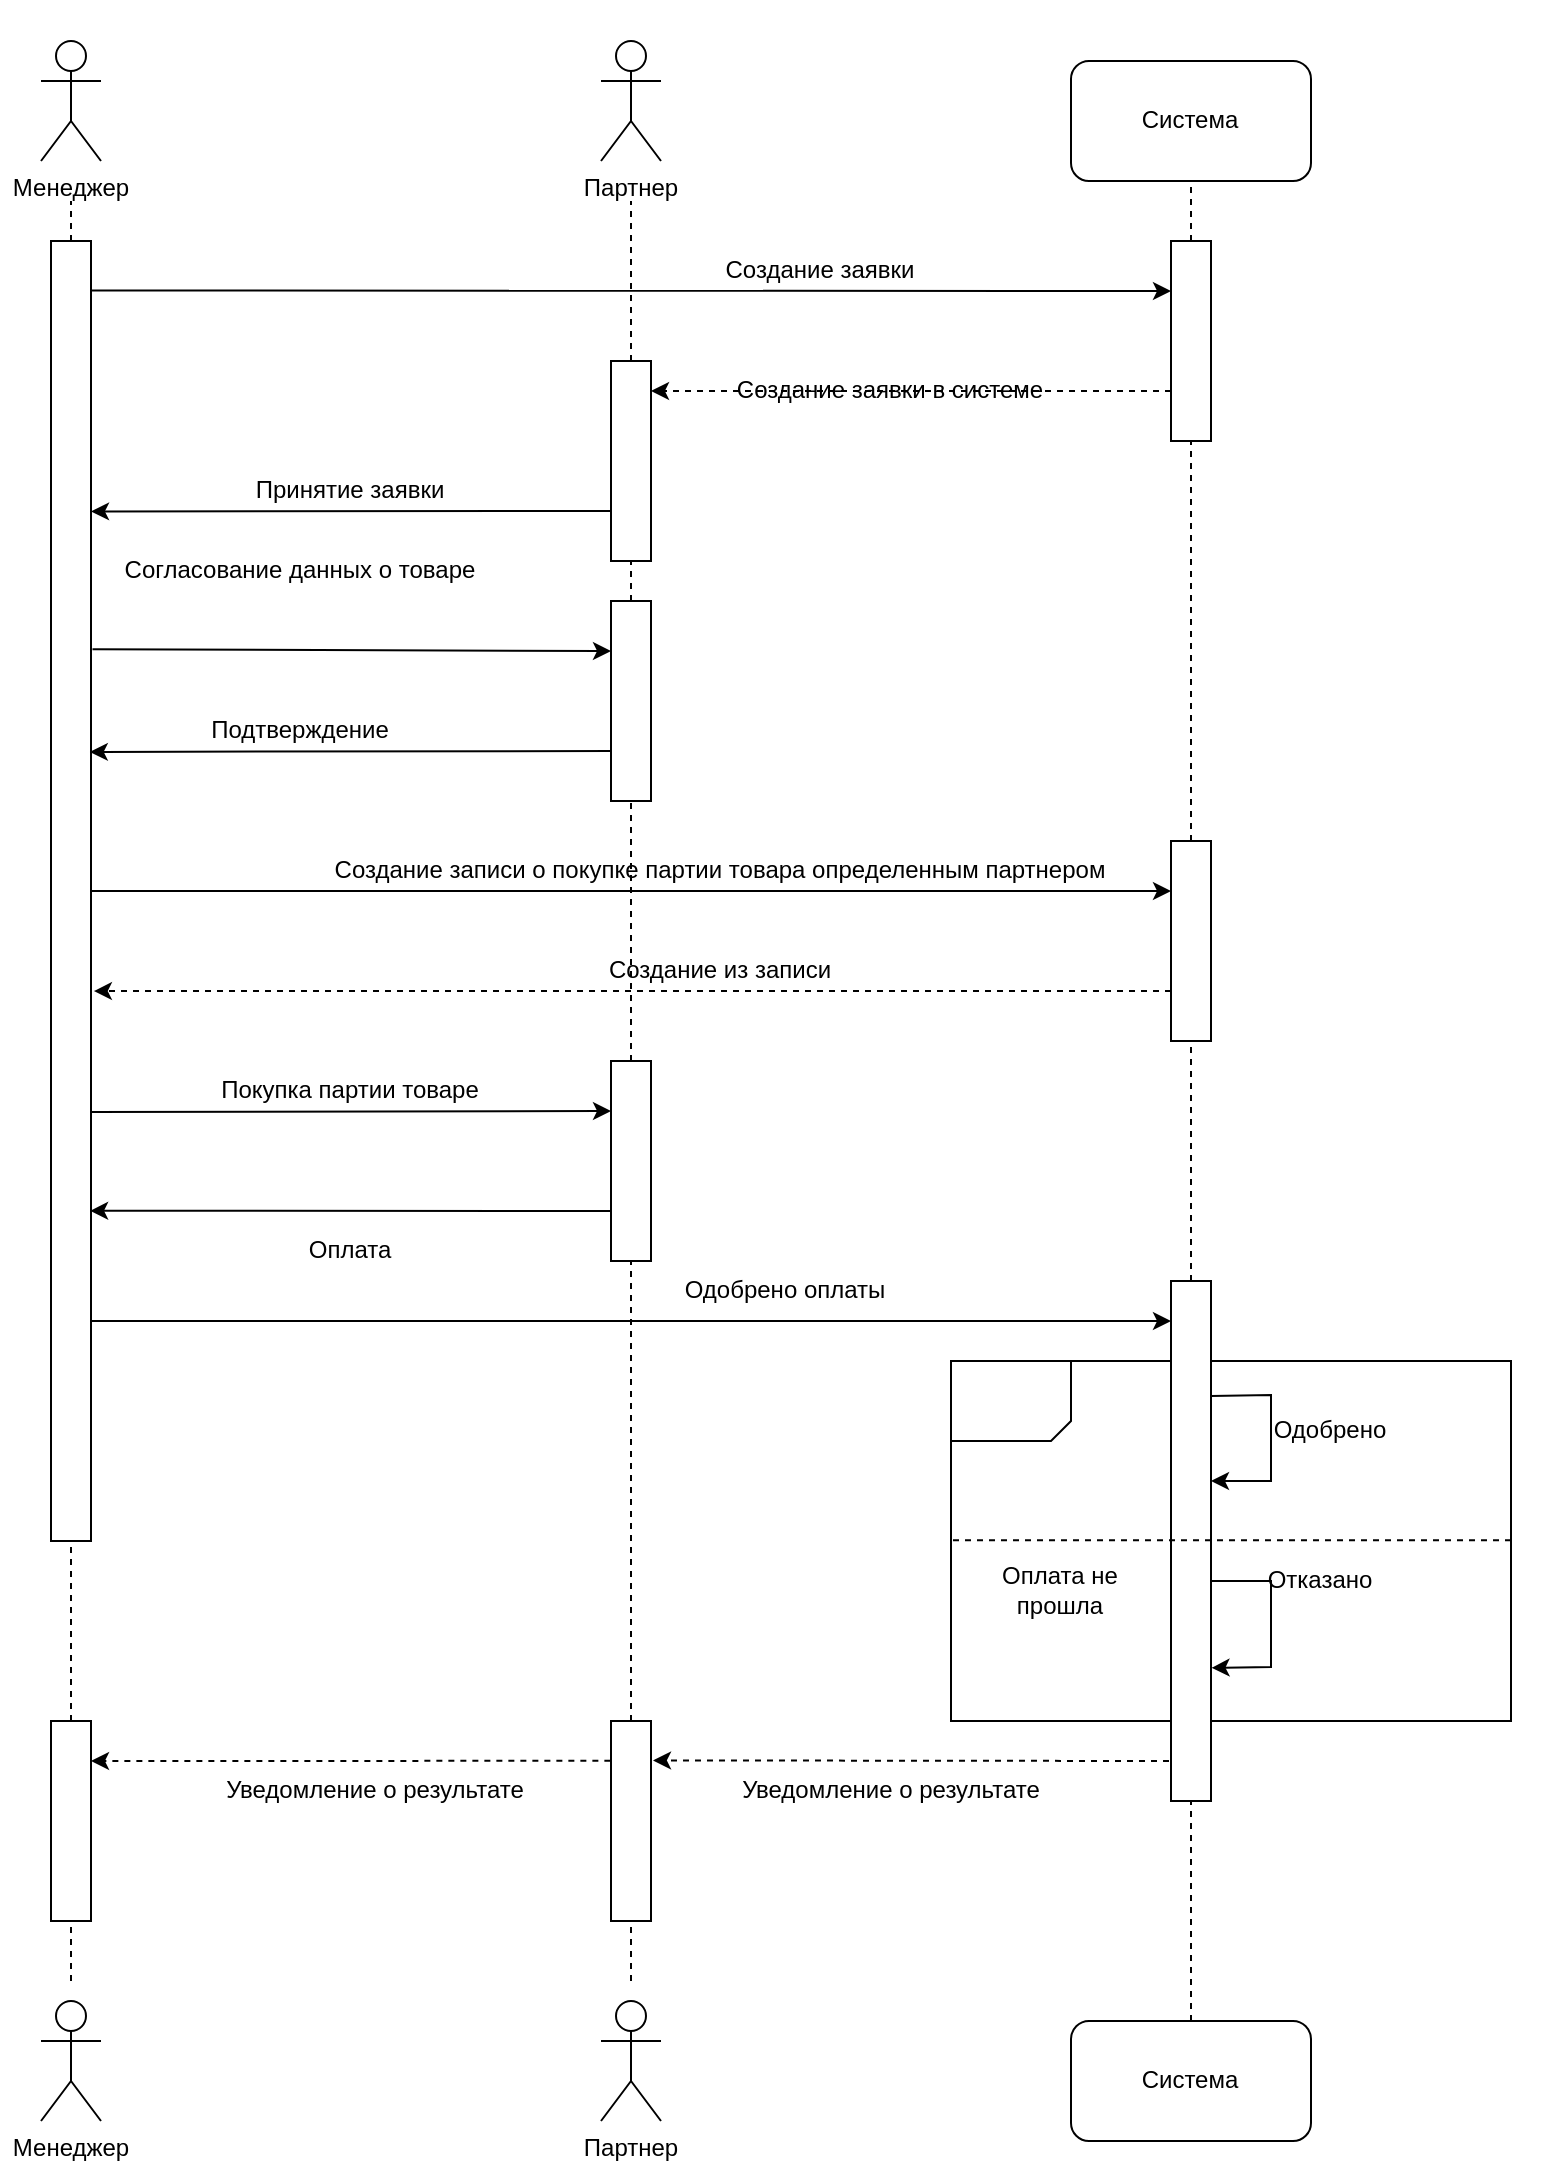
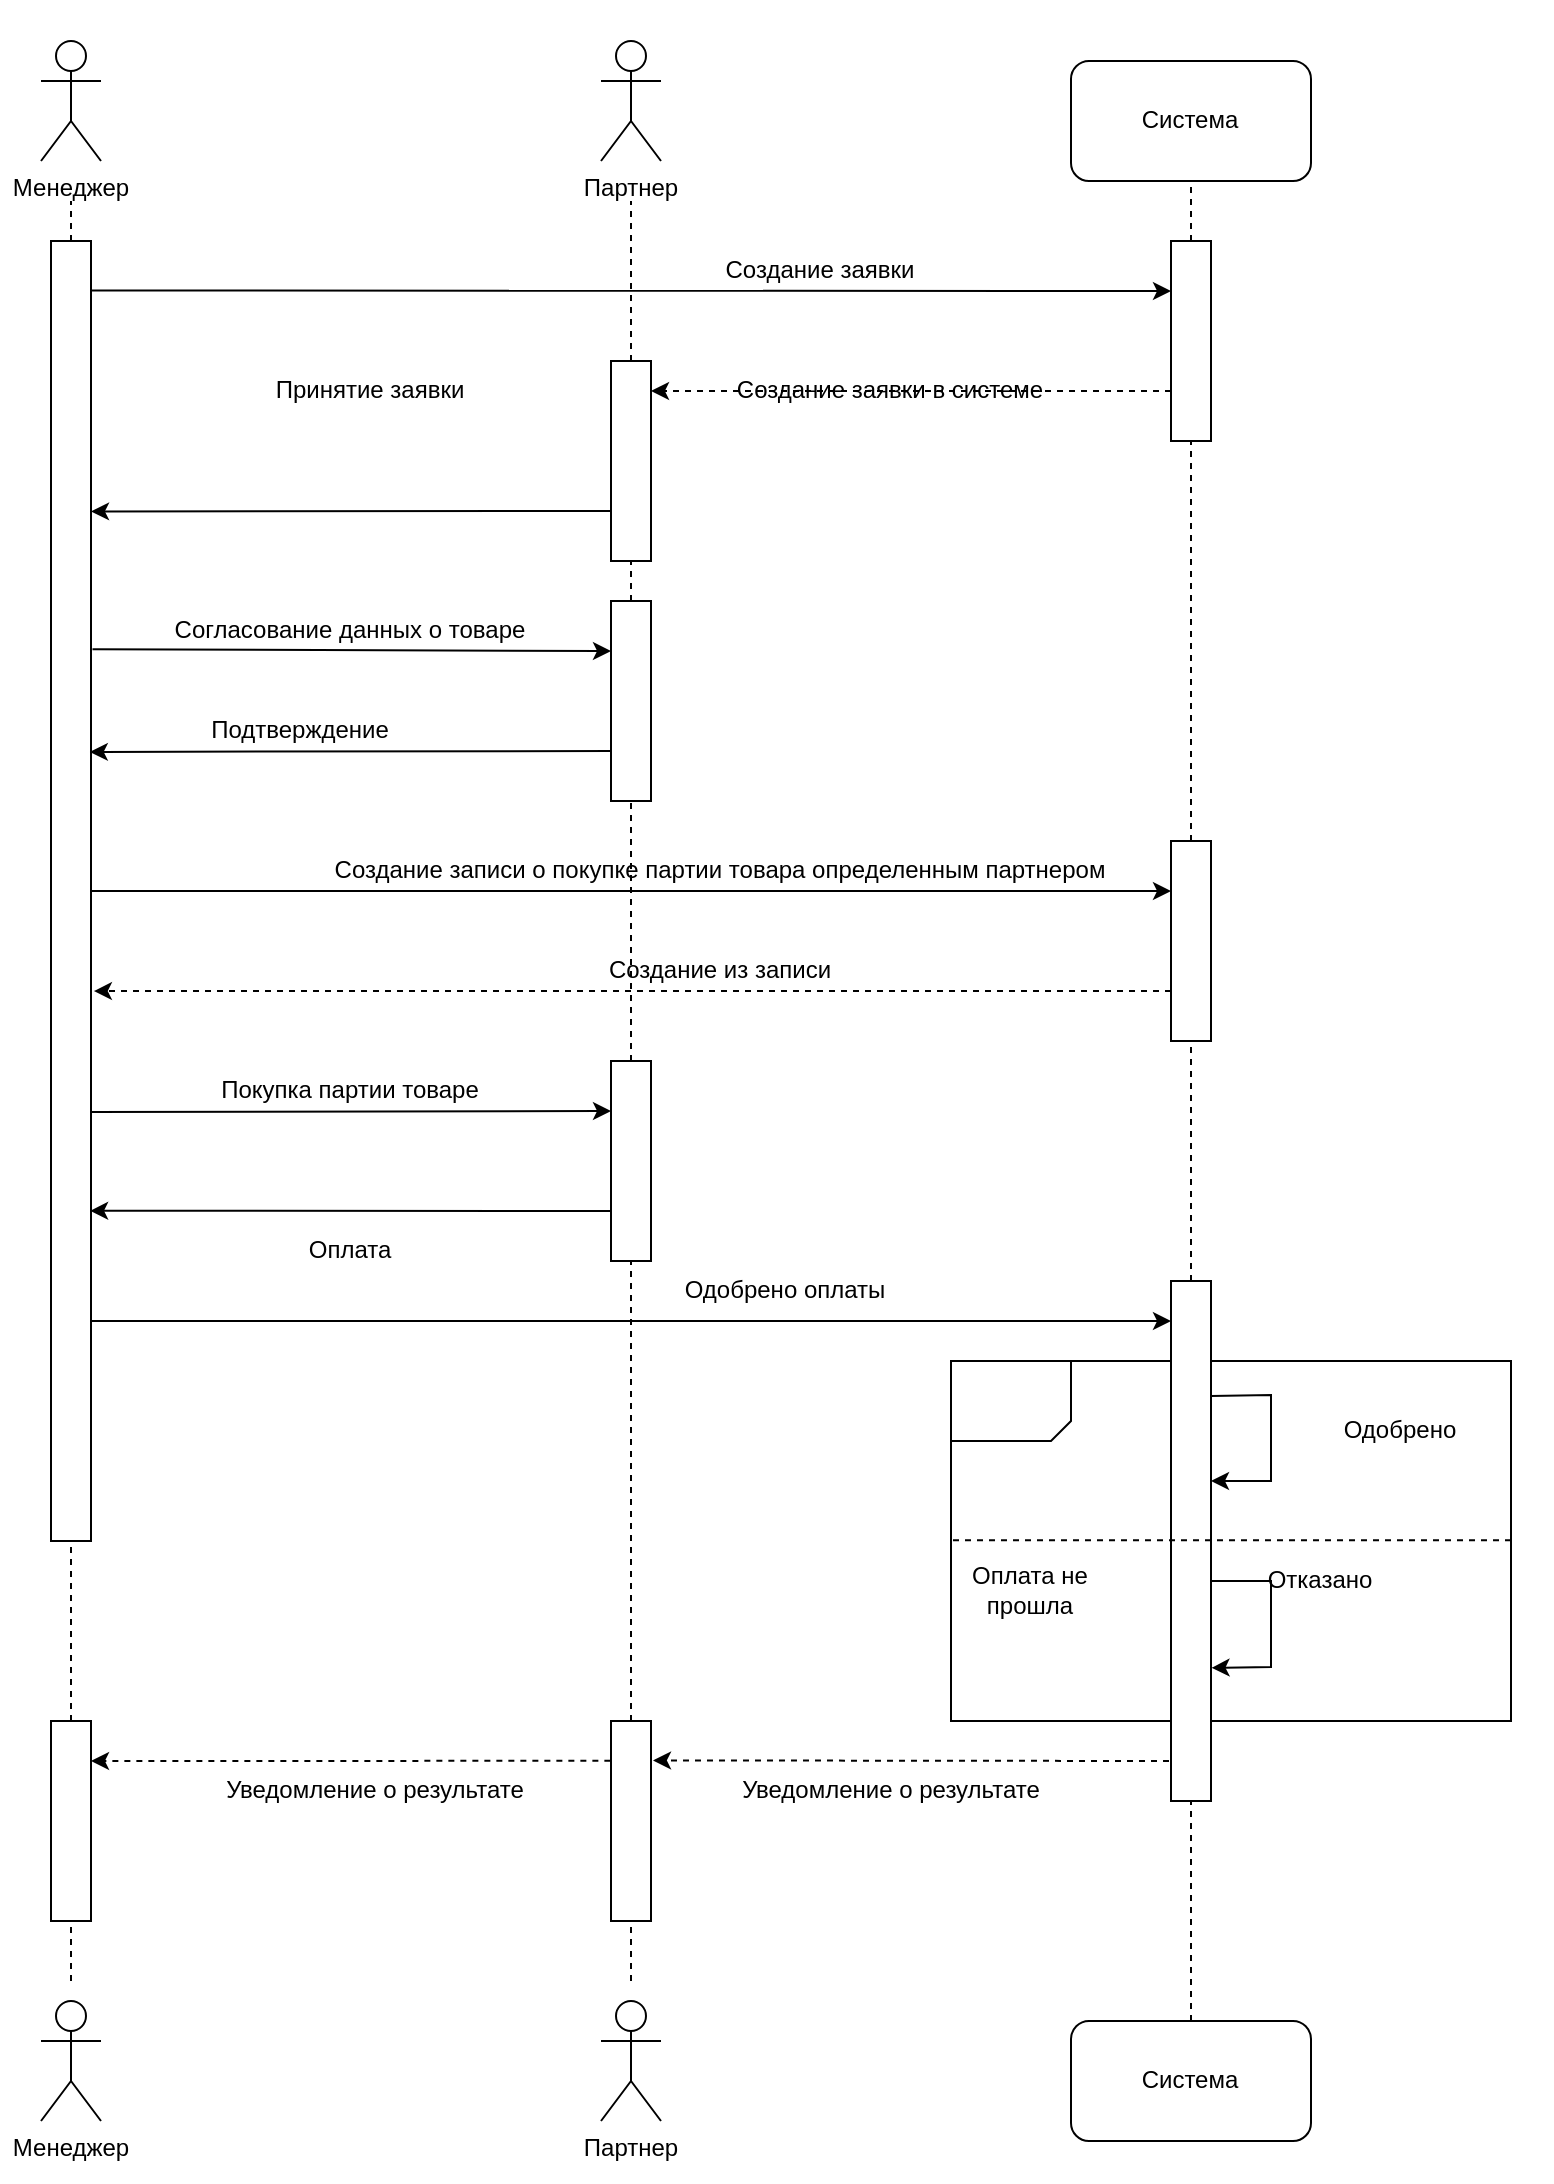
(351, 491) -> (371, 391)
(301, 571) -> (351, 631)
(1331, 1431) -> (1401, 1431)
(1061, 1591) -> (1031, 1591)
